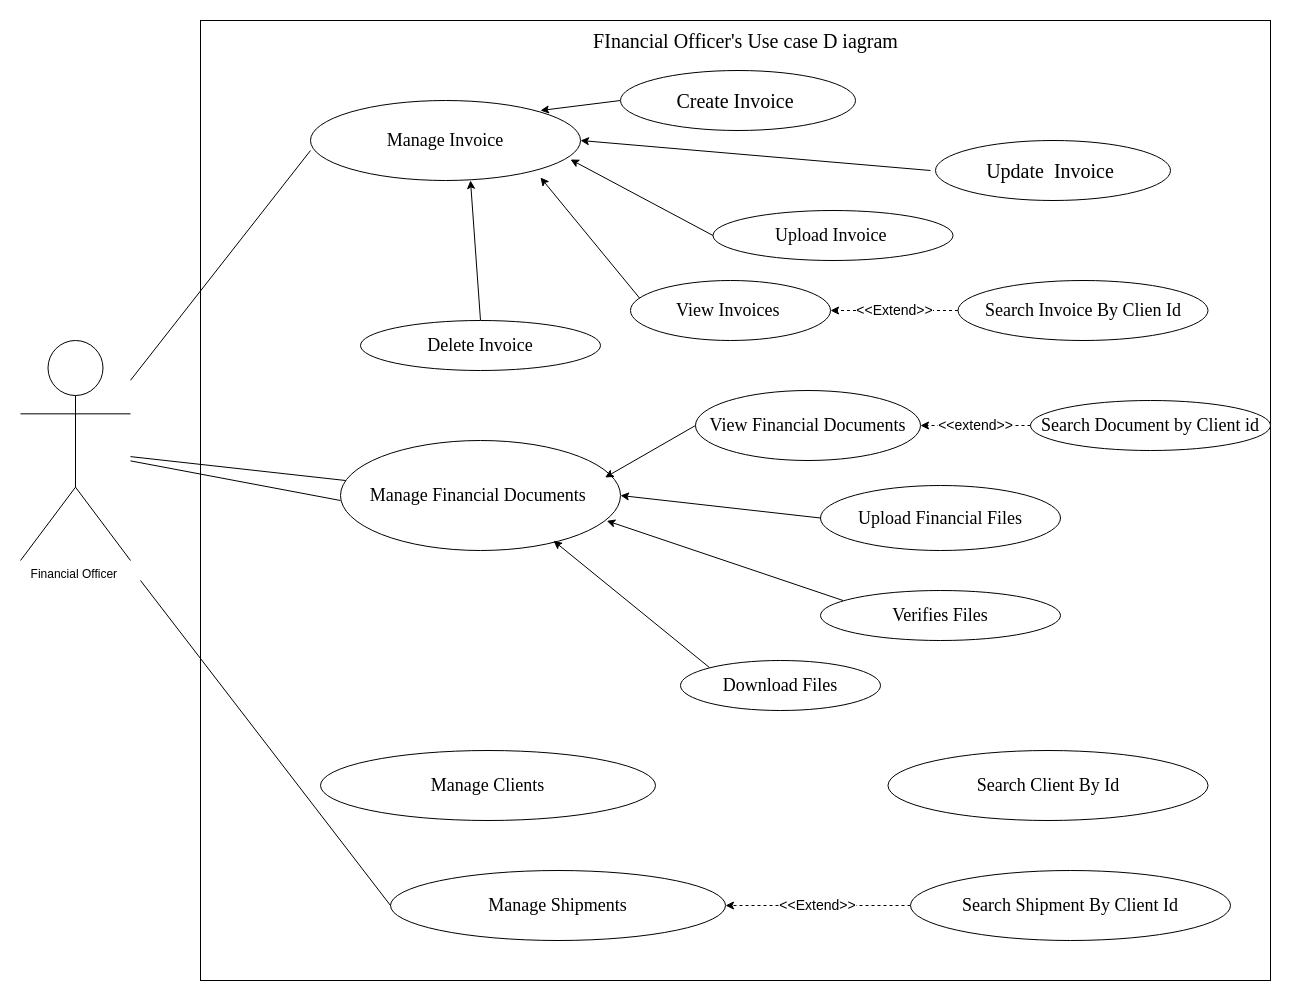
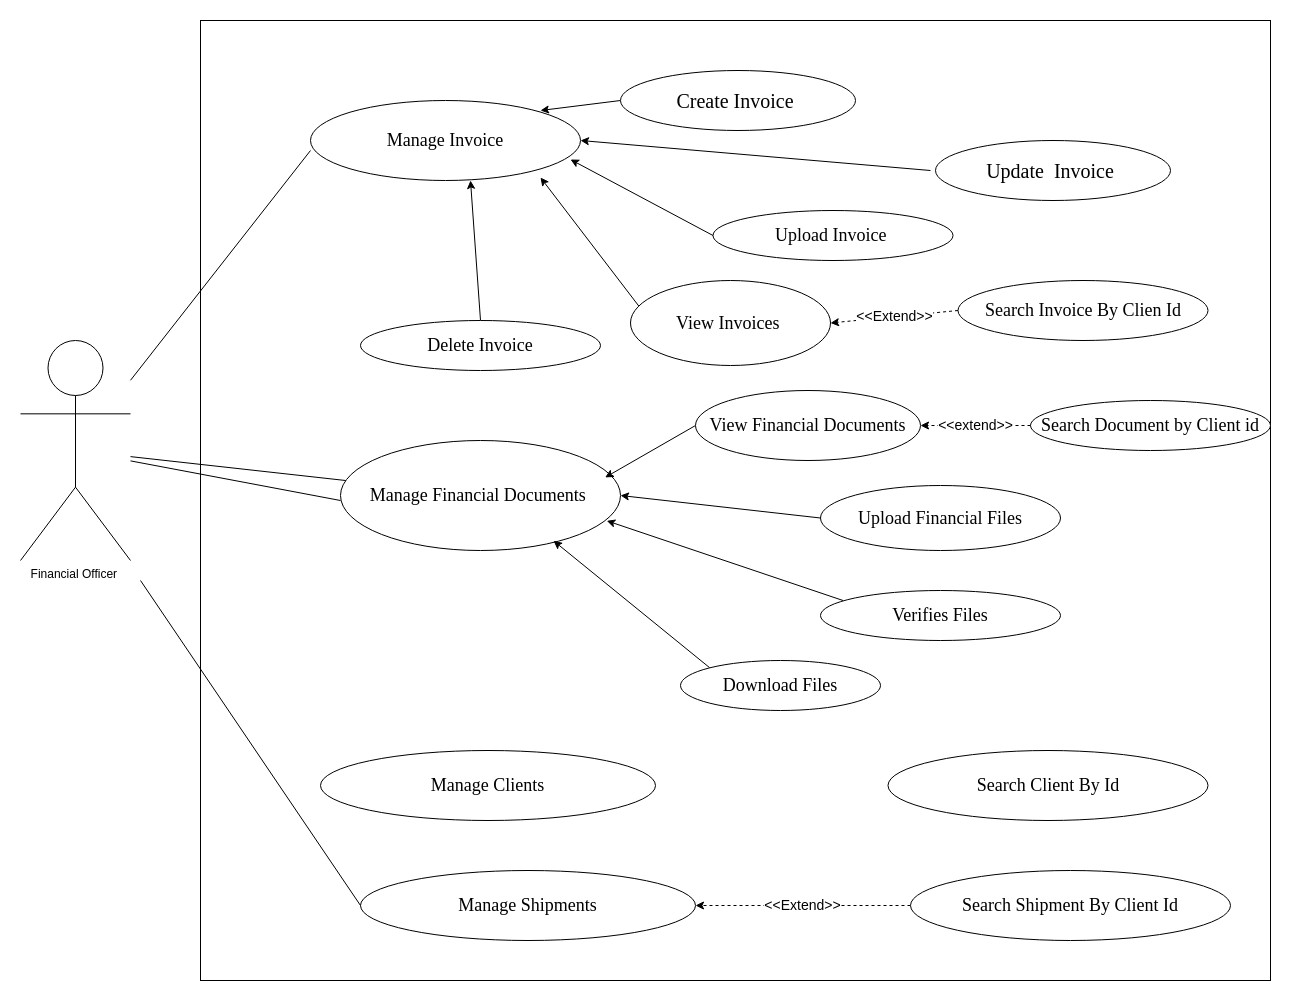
(746, 41) -> none
(731, 311) -> (731, 323)
(558, 906) -> (528, 906)
